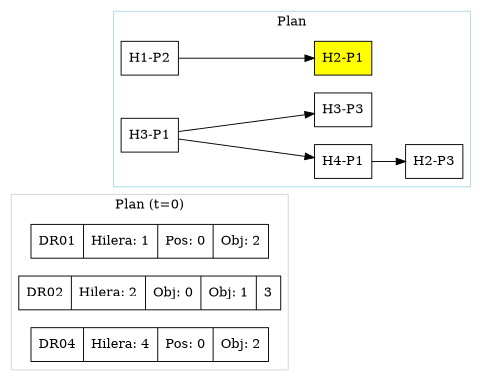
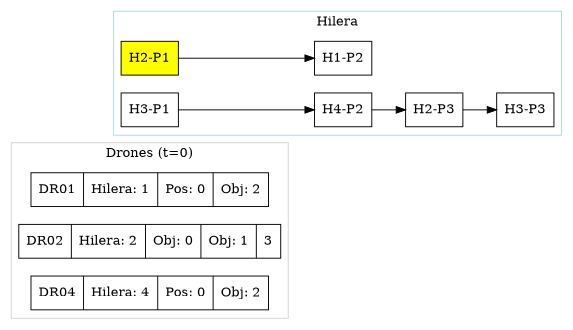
(292, 22) -> (338, 22)
(242, 58) -> (242, 58)
(242, 123) -> (475, 110)
(343, 161) -> (343, 110)
(150, 205) -> (150, 154)
